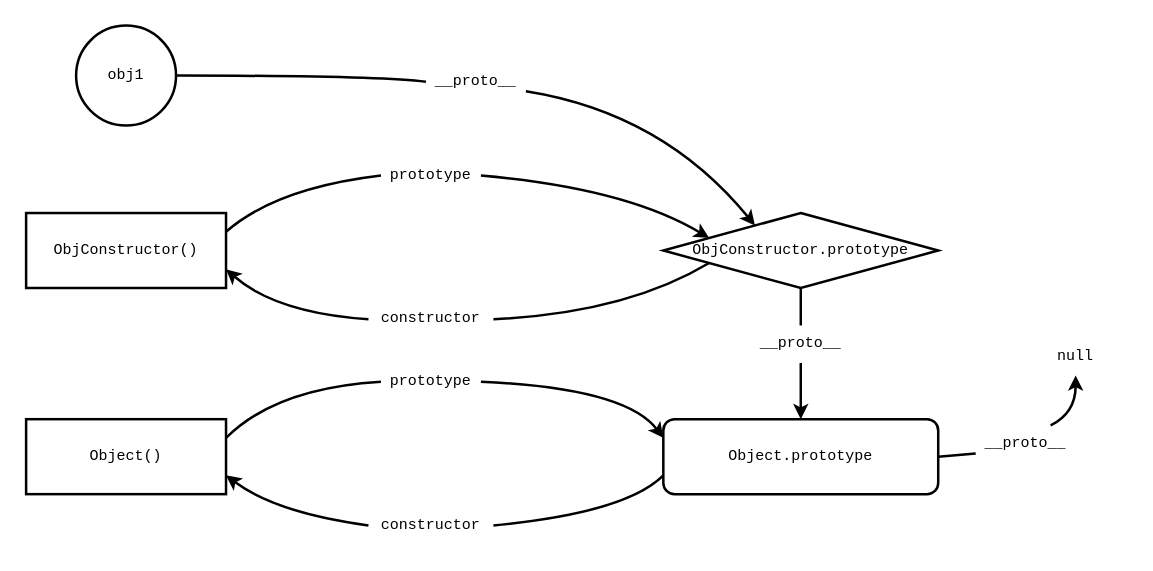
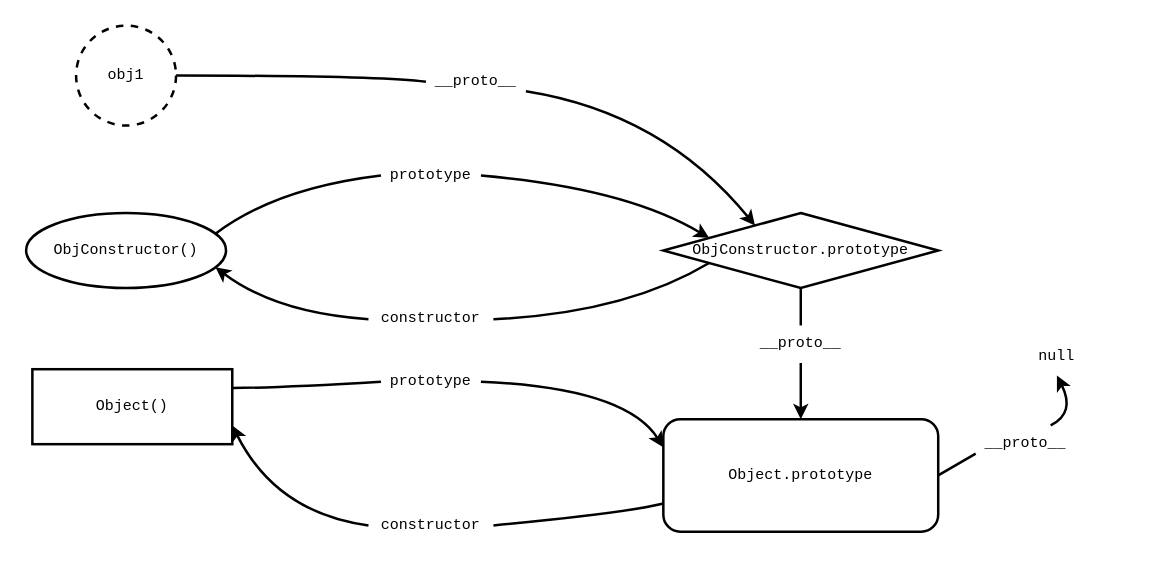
(126, 76) -> (126, 76)
(126, 251) -> (126, 251)
(1076, 357) -> (1057, 357)
(126, 457) -> (132, 407)
(801, 457) -> (801, 476)
